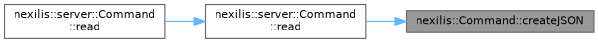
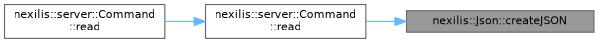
(500, 21) -> (500, 21)
